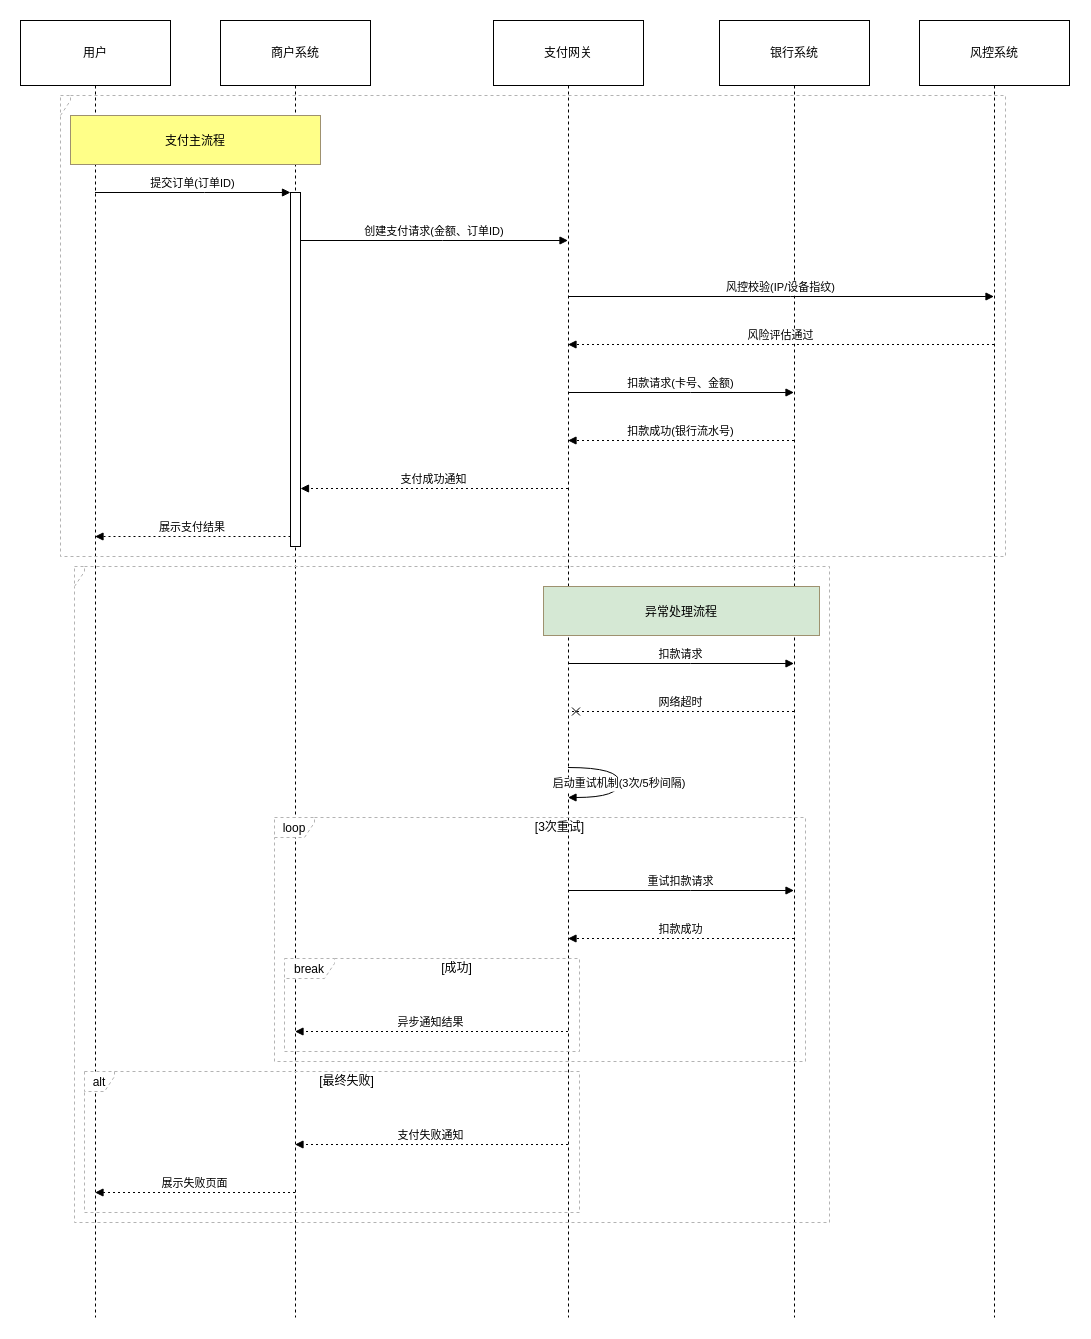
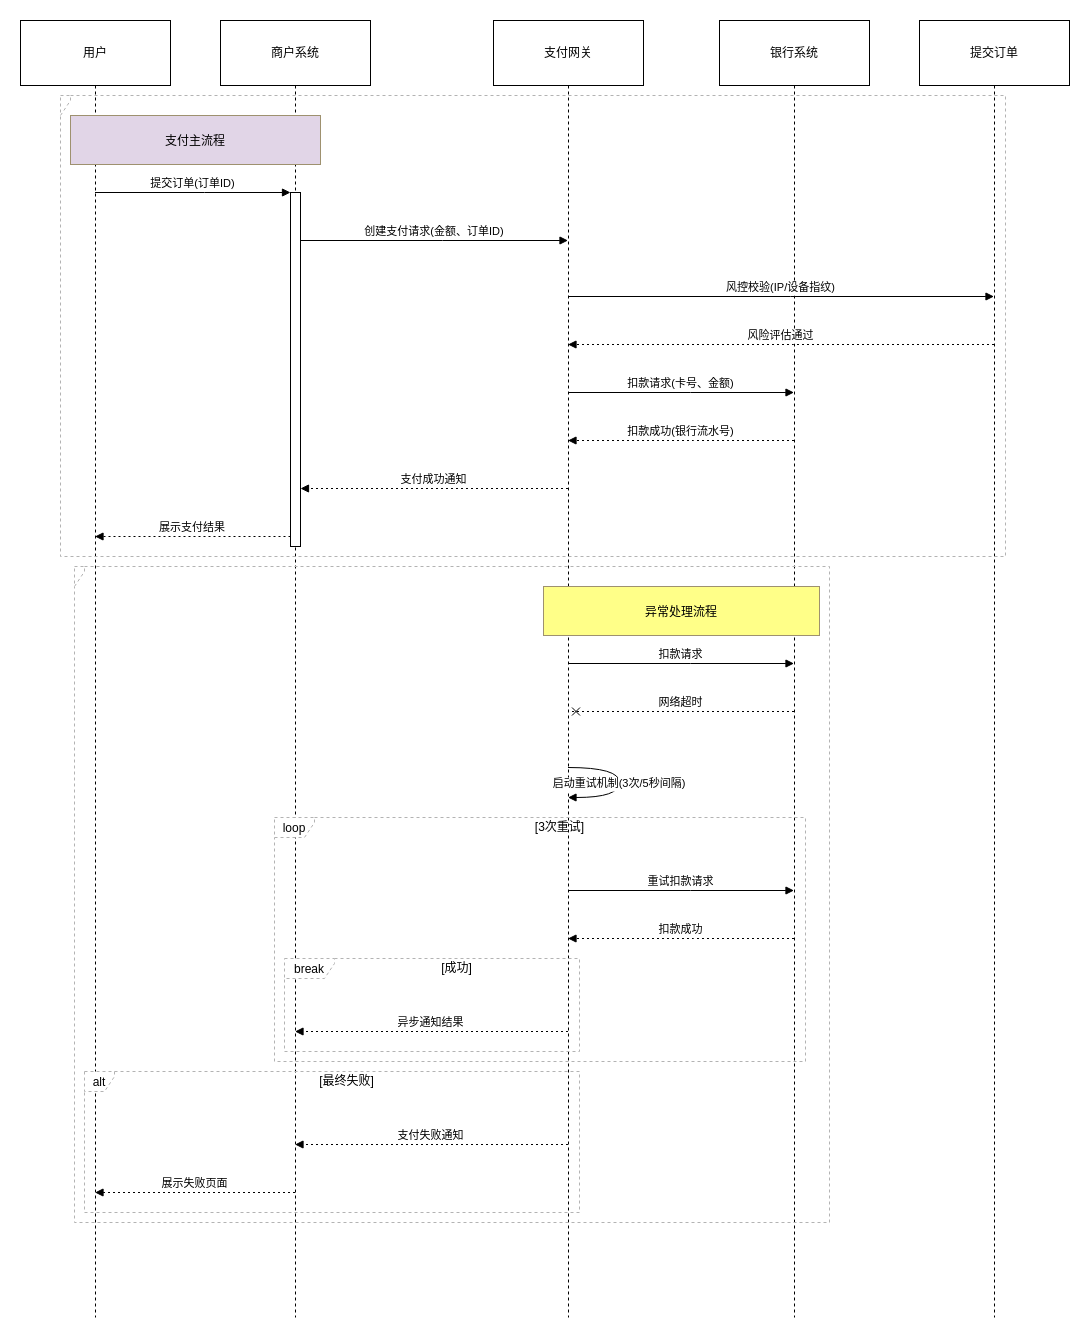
(995, 54) -> (995, 54)
(196, 140) -> (196, 140)
(682, 611) -> (682, 611)
